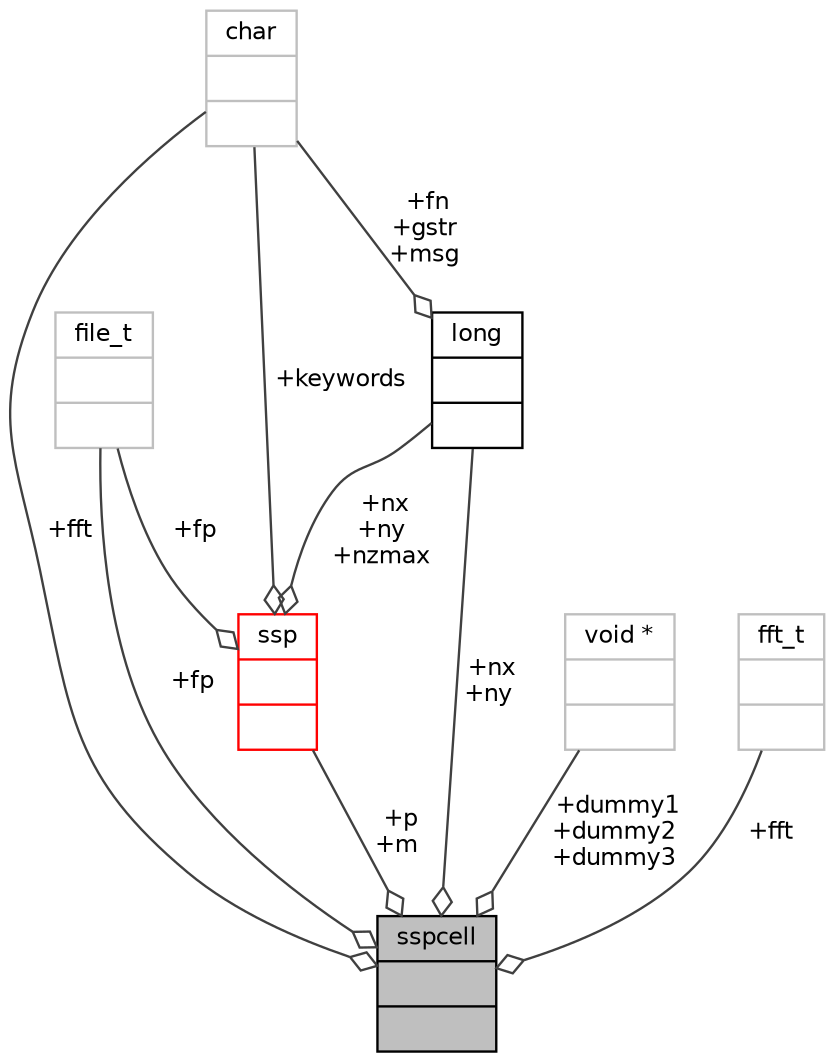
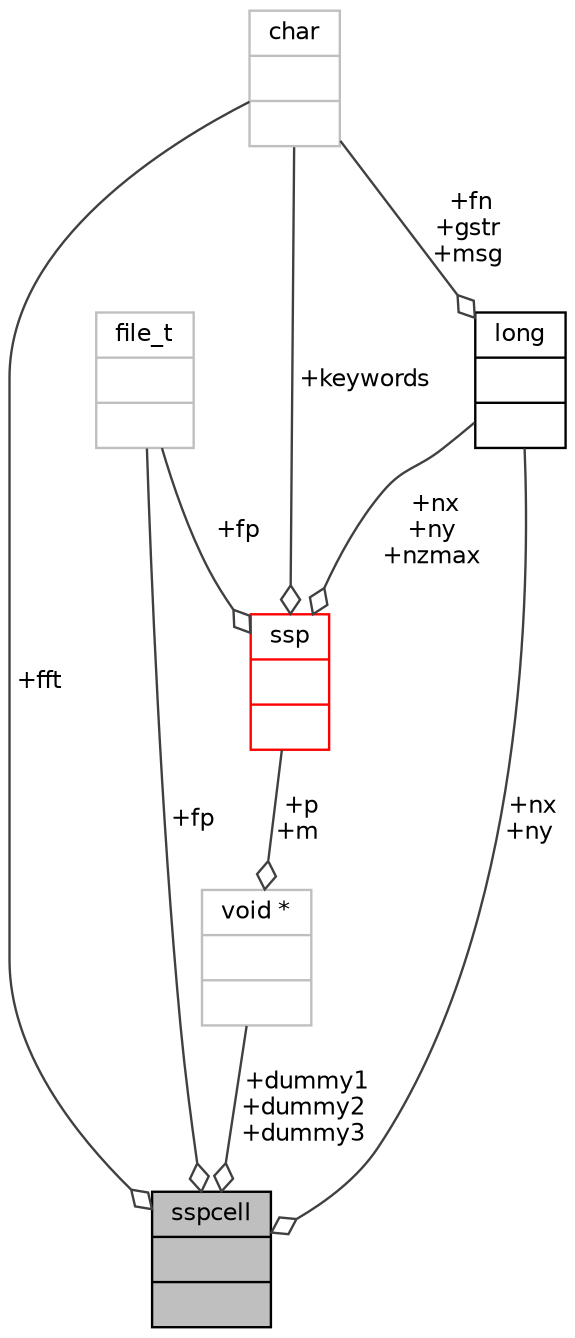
(781, 682) -> none
(350, 820) -> (275, 805)
